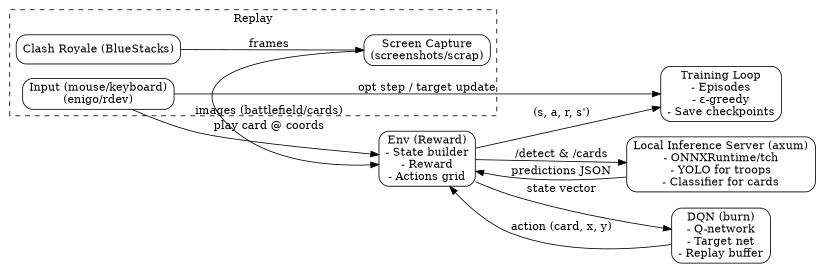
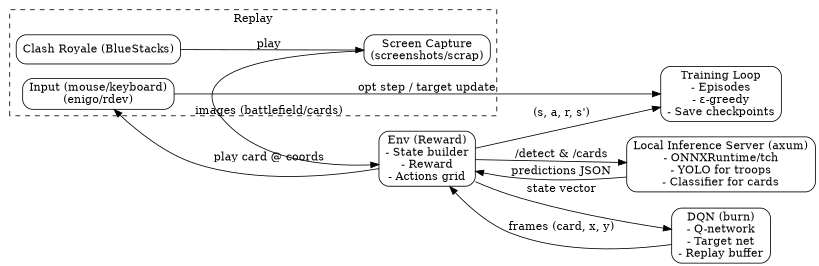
(269, 44) -> (269, 44)
(237, 139) -> (242, 174)
(562, 227) -> (562, 227)
